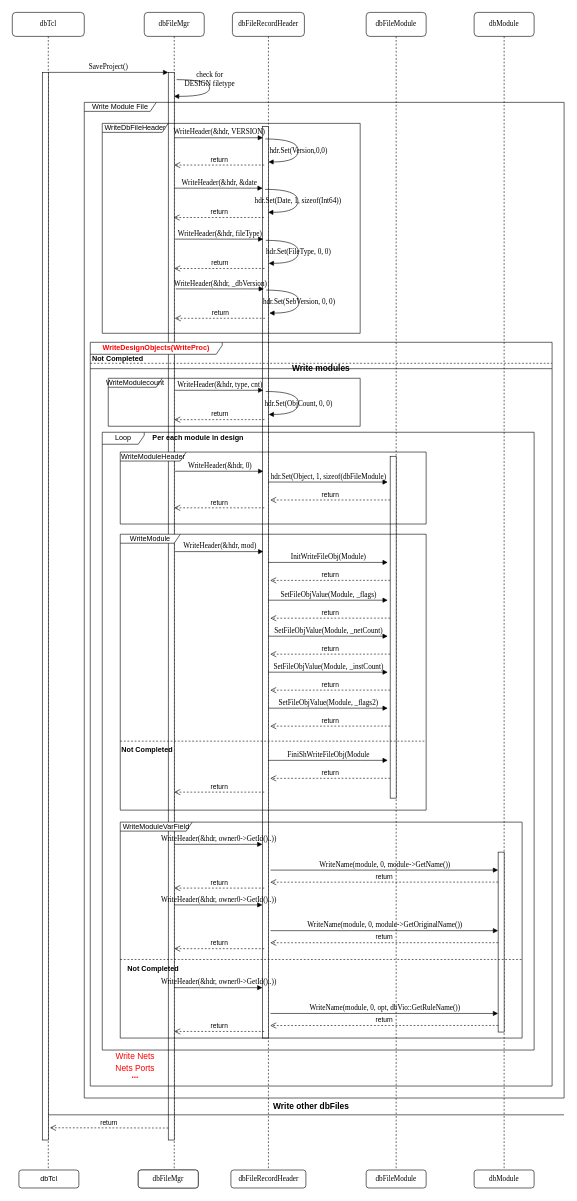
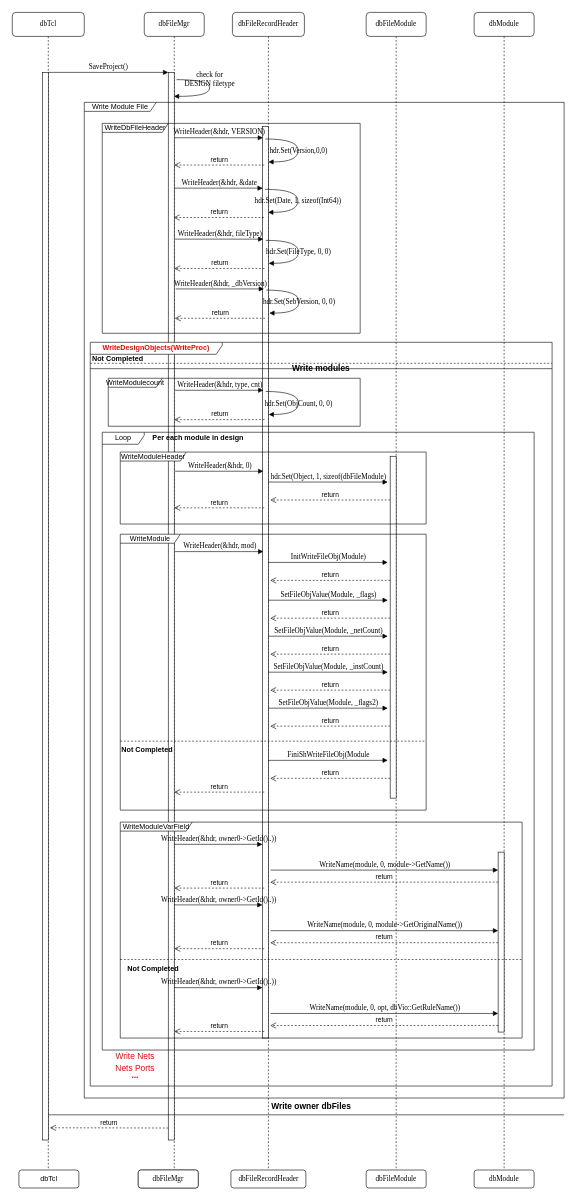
(311, 1107) -> (311, 1107)
